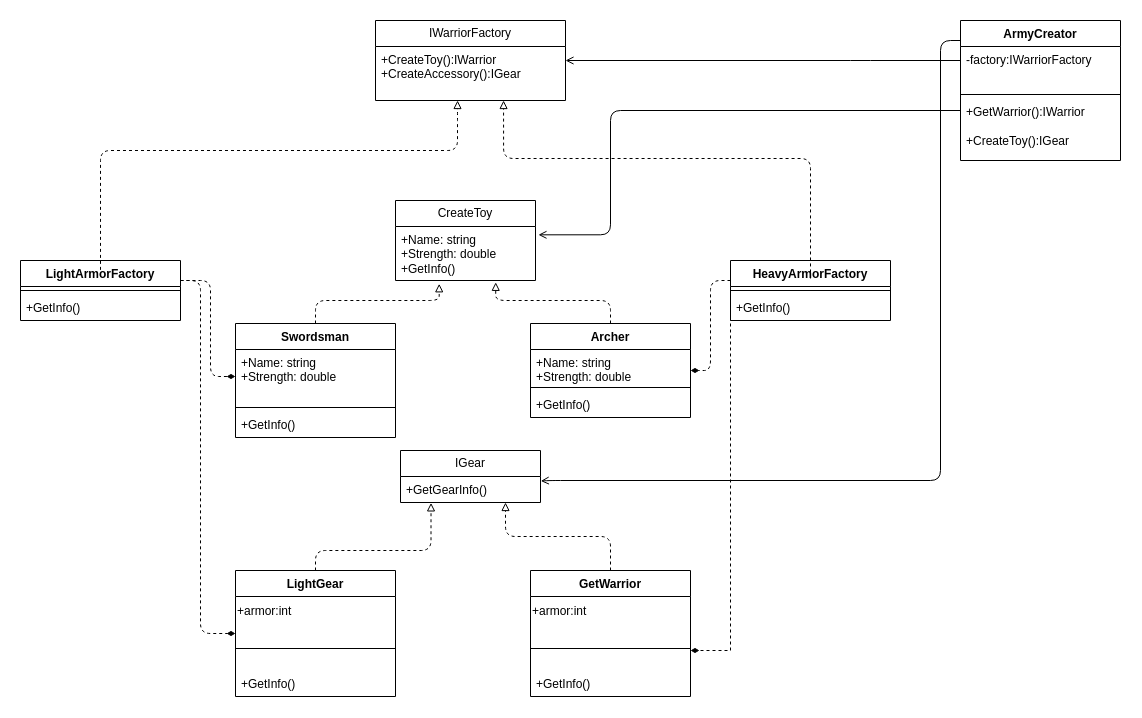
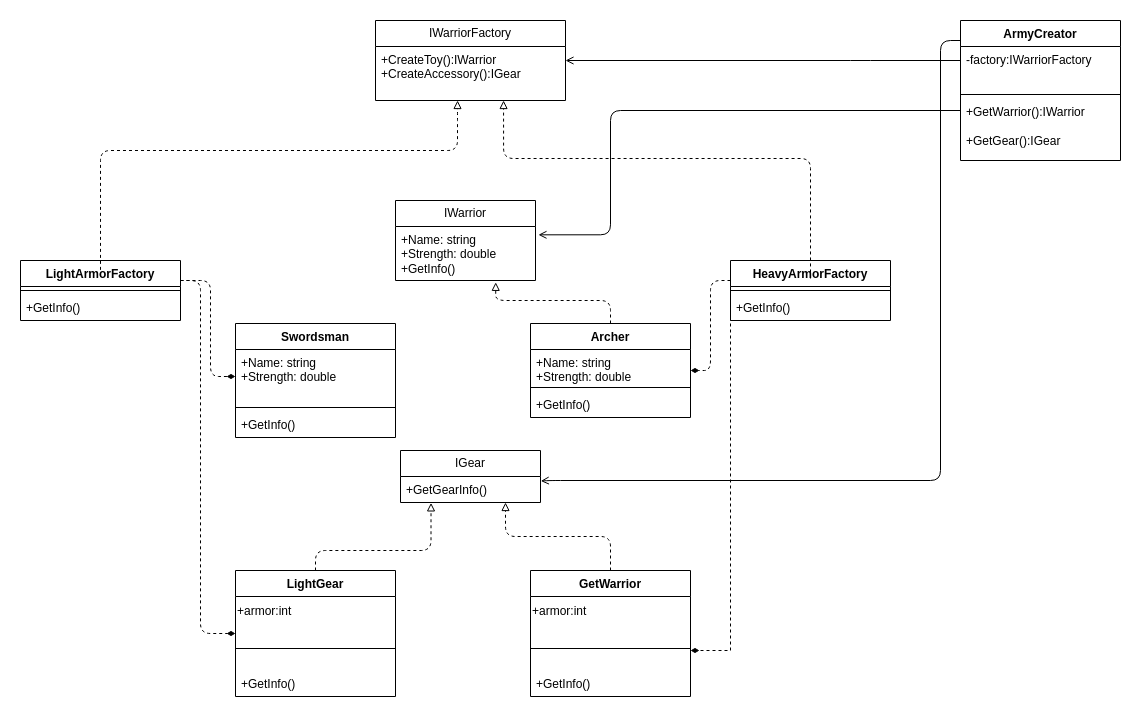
(1036, 120) -> (1036, 120)
(466, 214) -> (466, 214)
(373, 301) -> none
